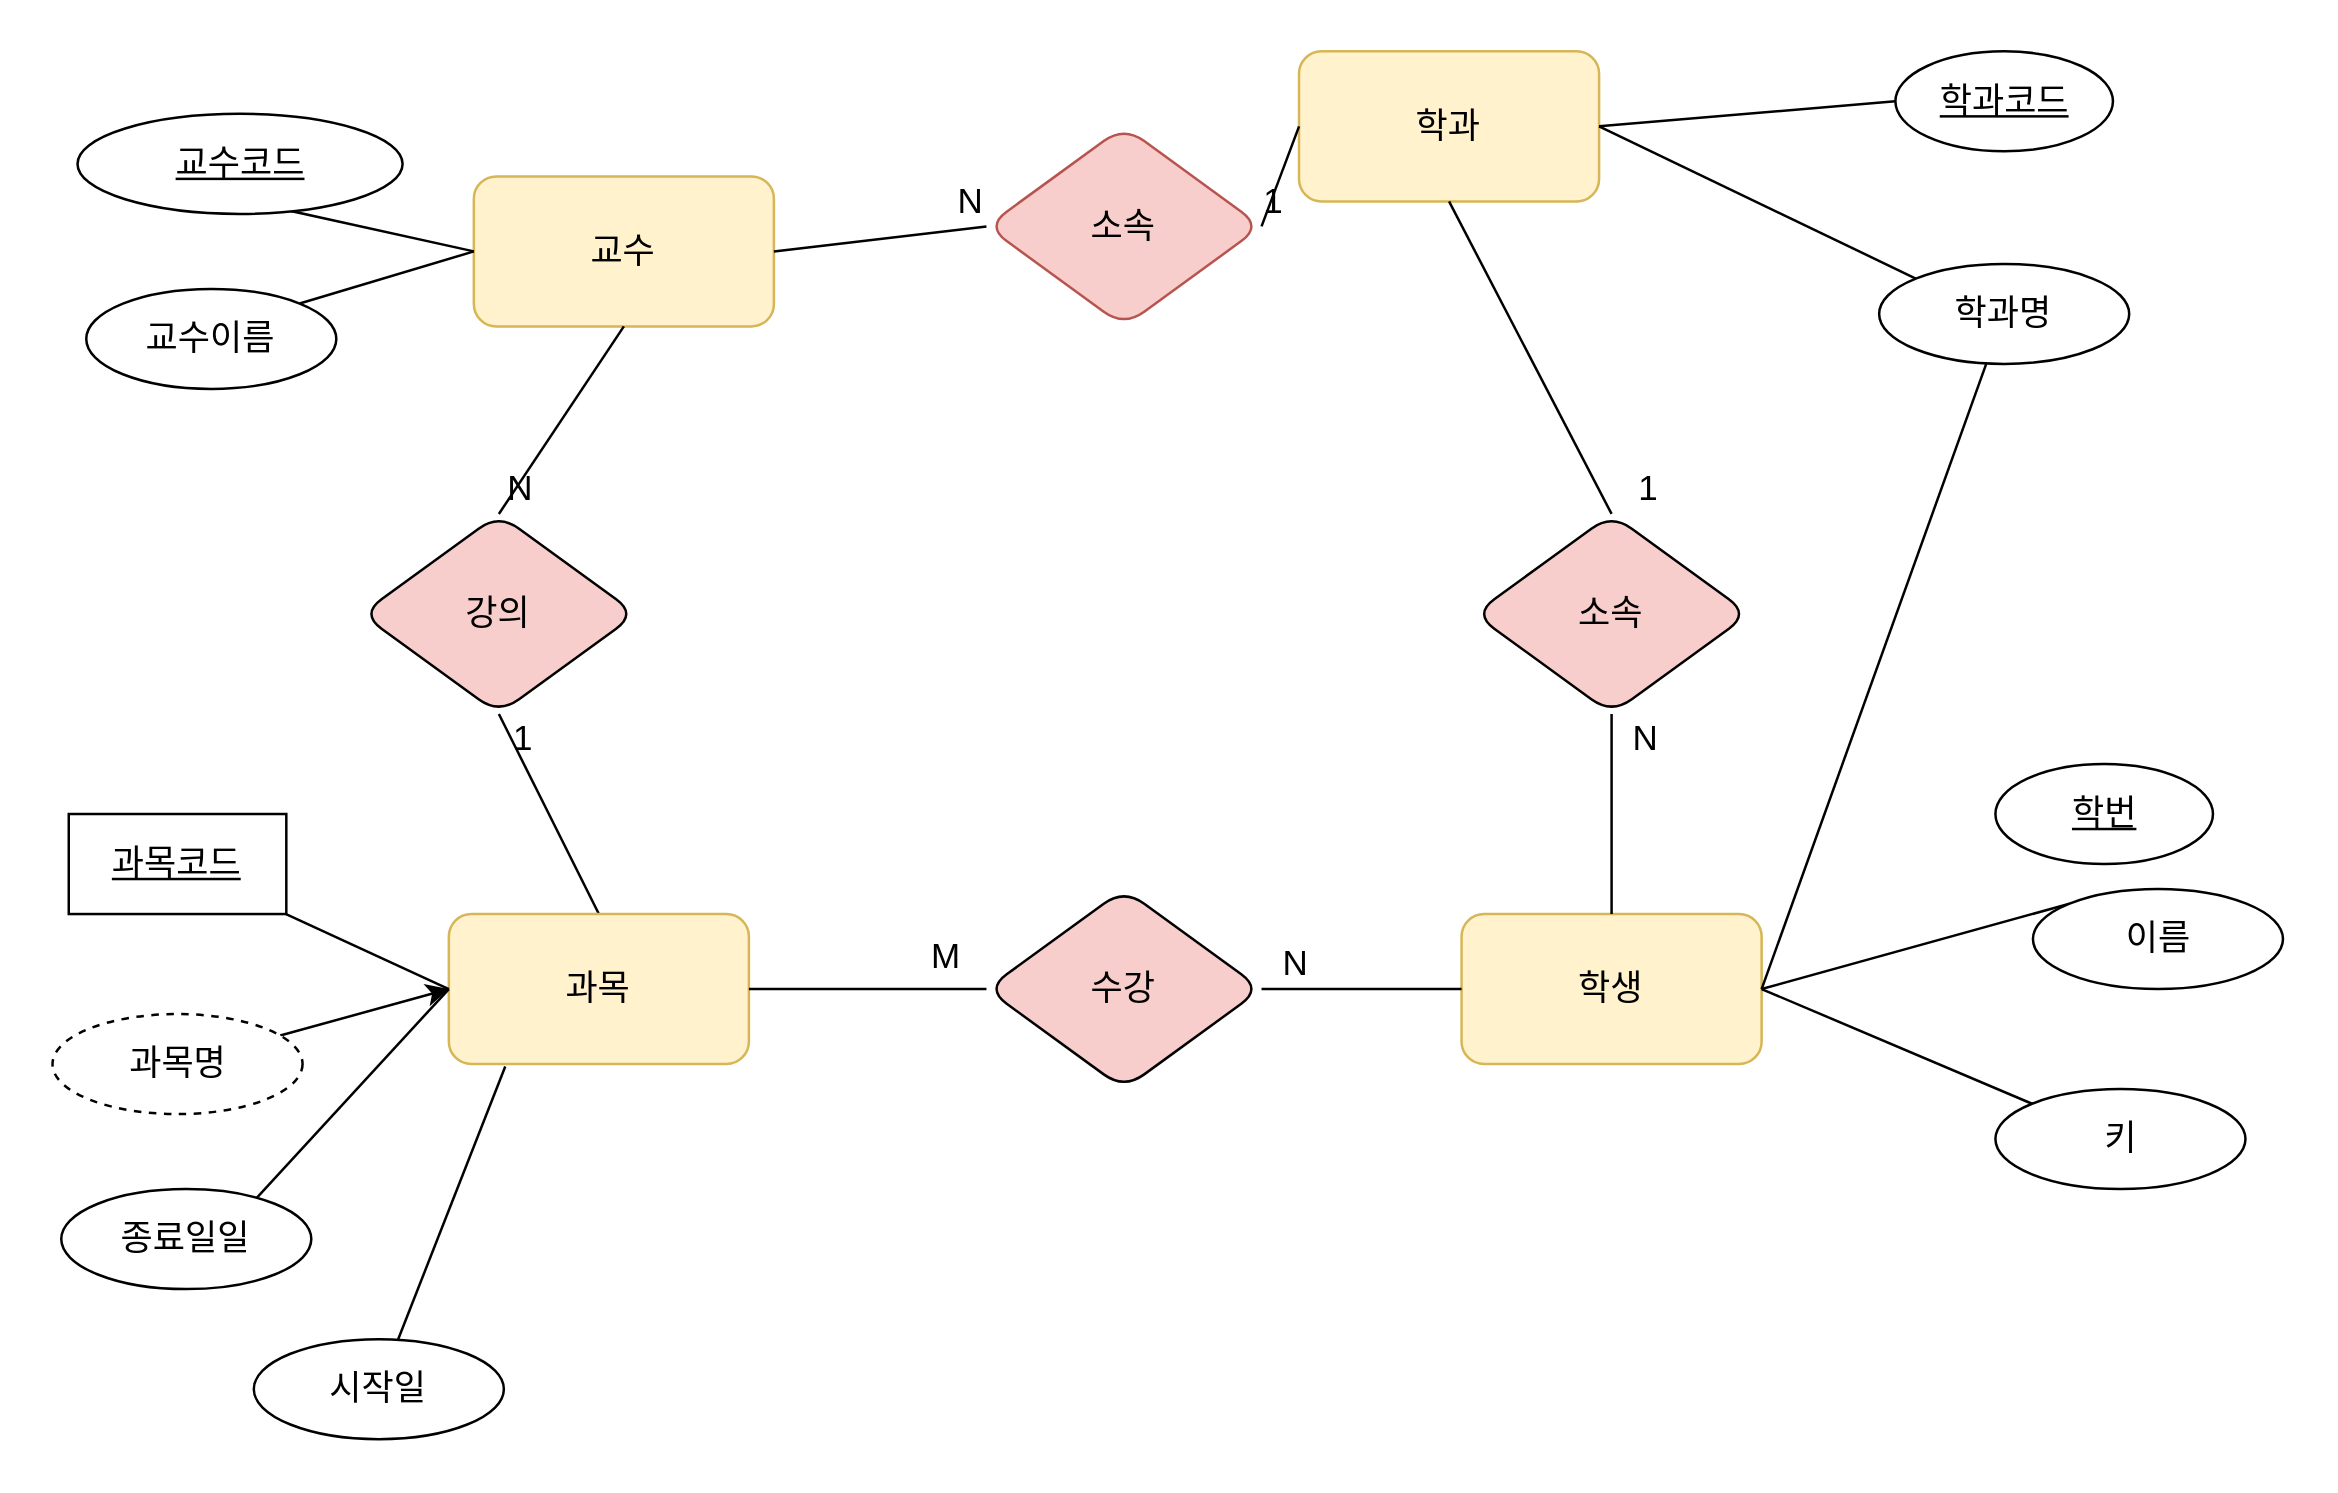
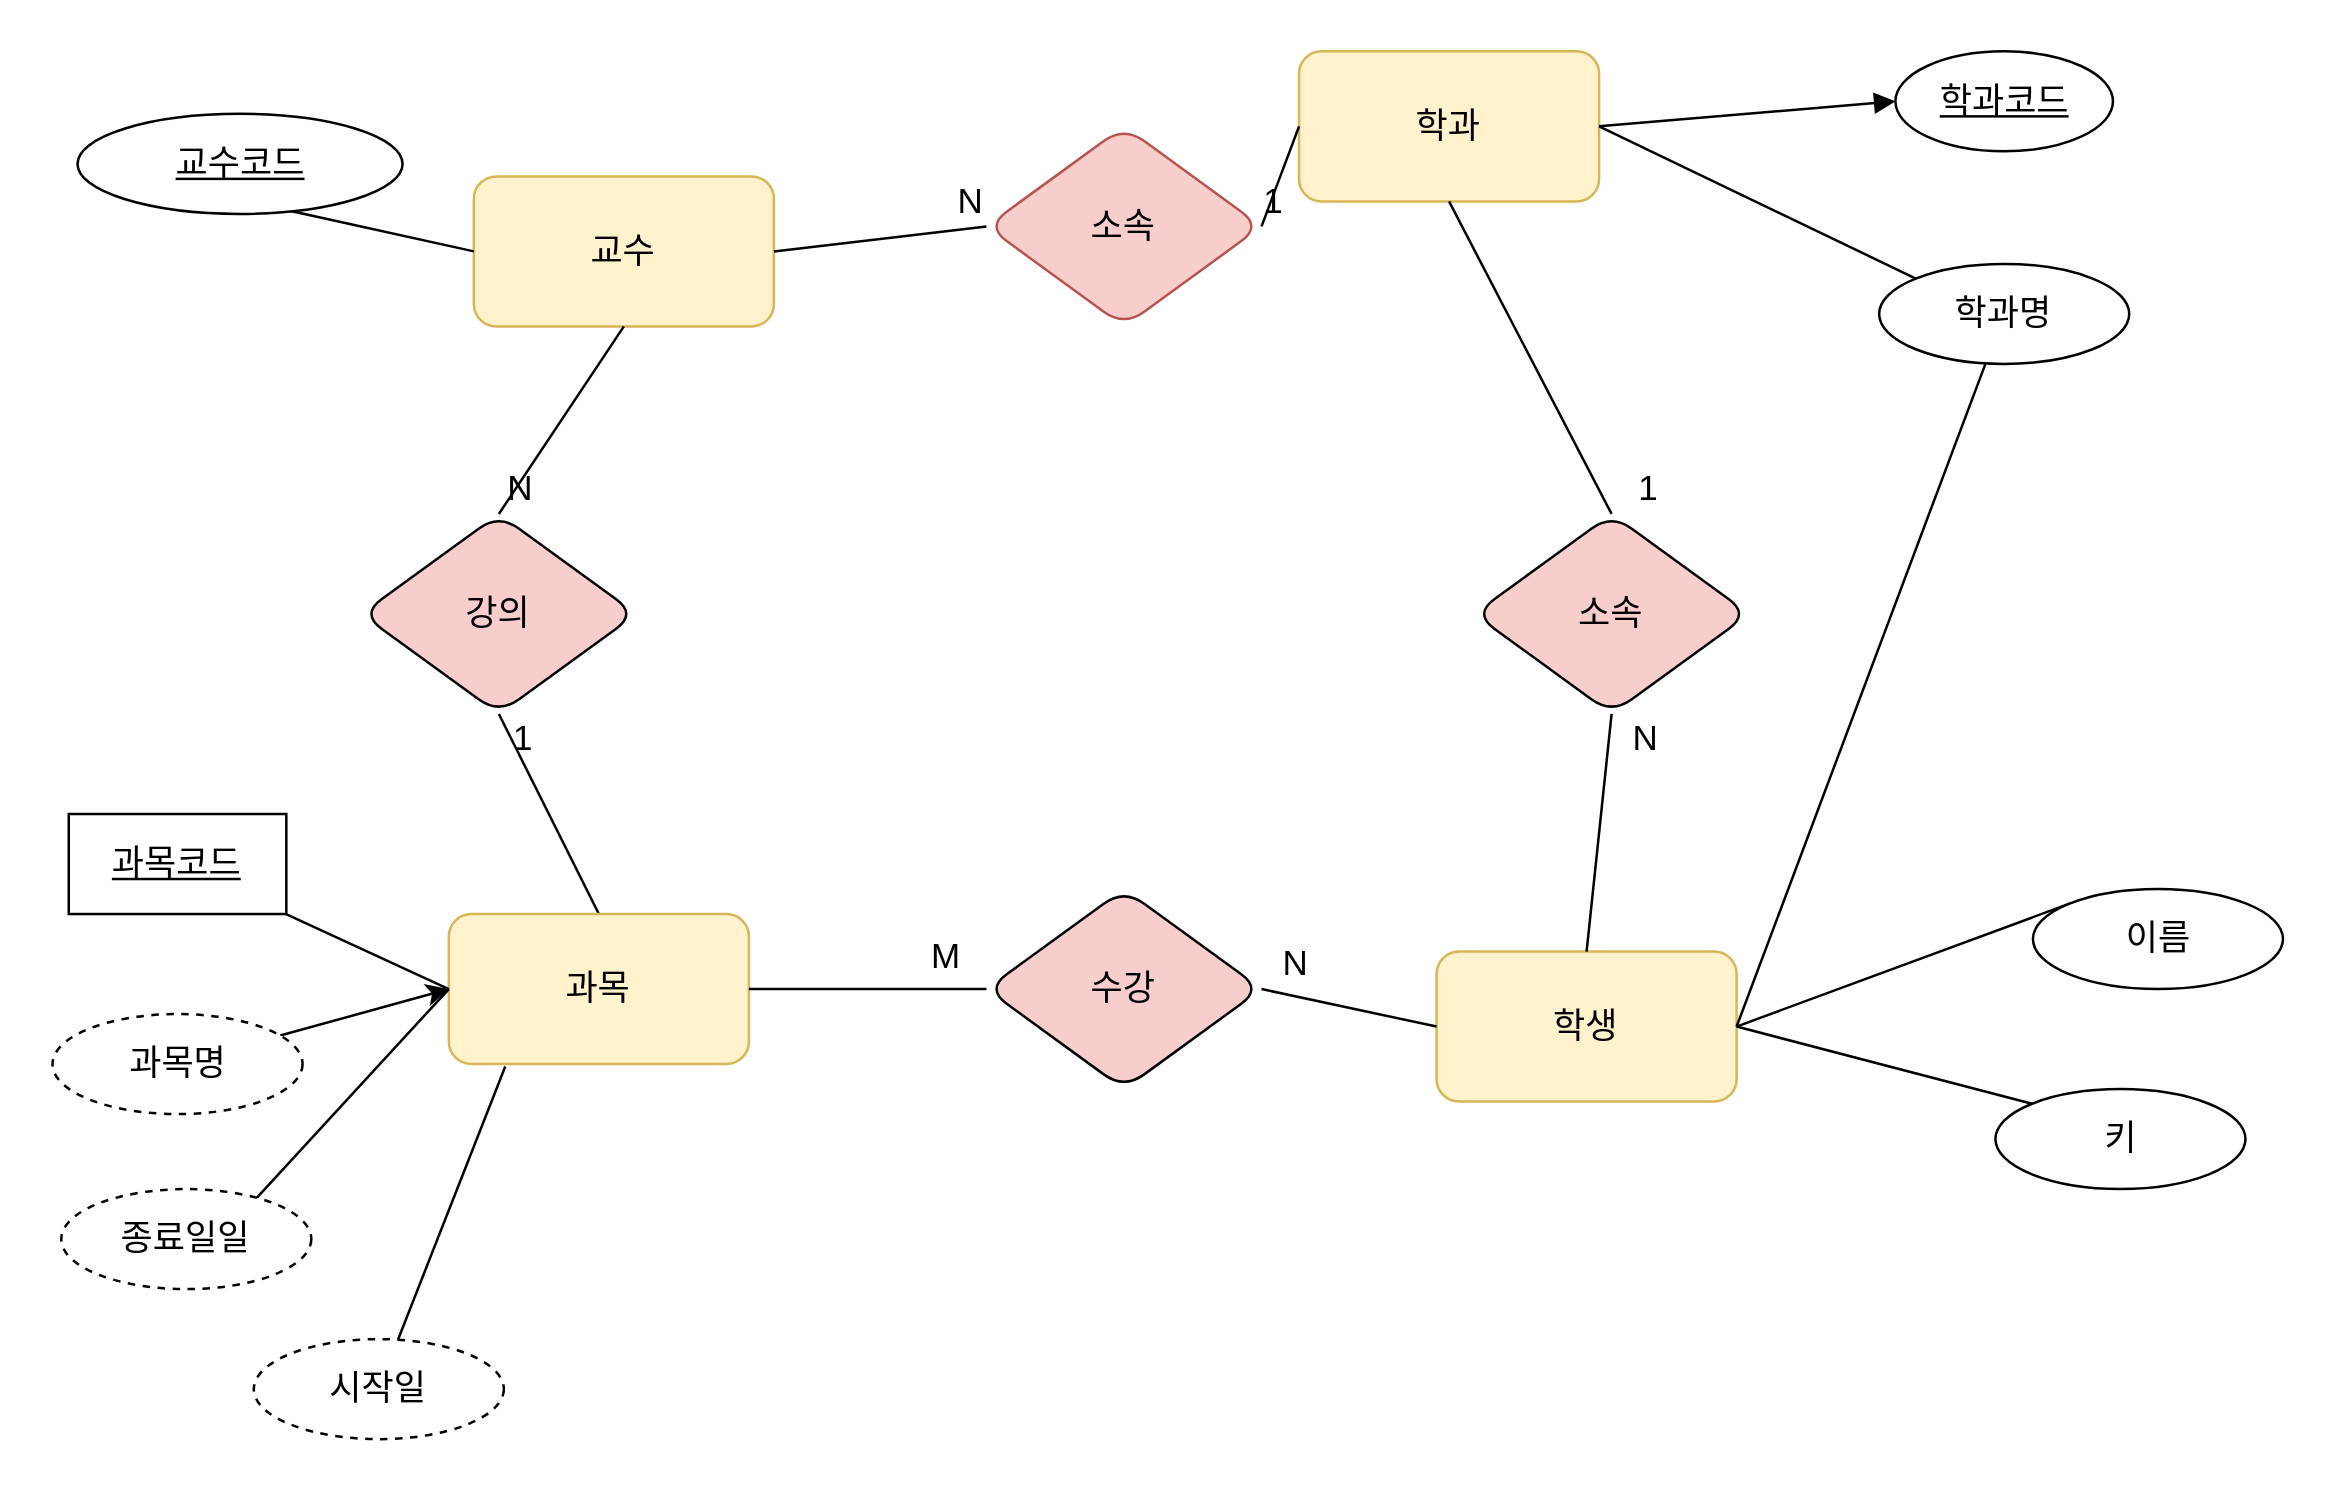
(1882, 102) -> (1873, 103)
(386, 277) -> none
(211, 339) -> none
(2104, 814) -> none
(1611, 989) -> (1586, 1026)
(186, 1239) -> (186, 1239)
(379, 1389) -> (379, 1389)
